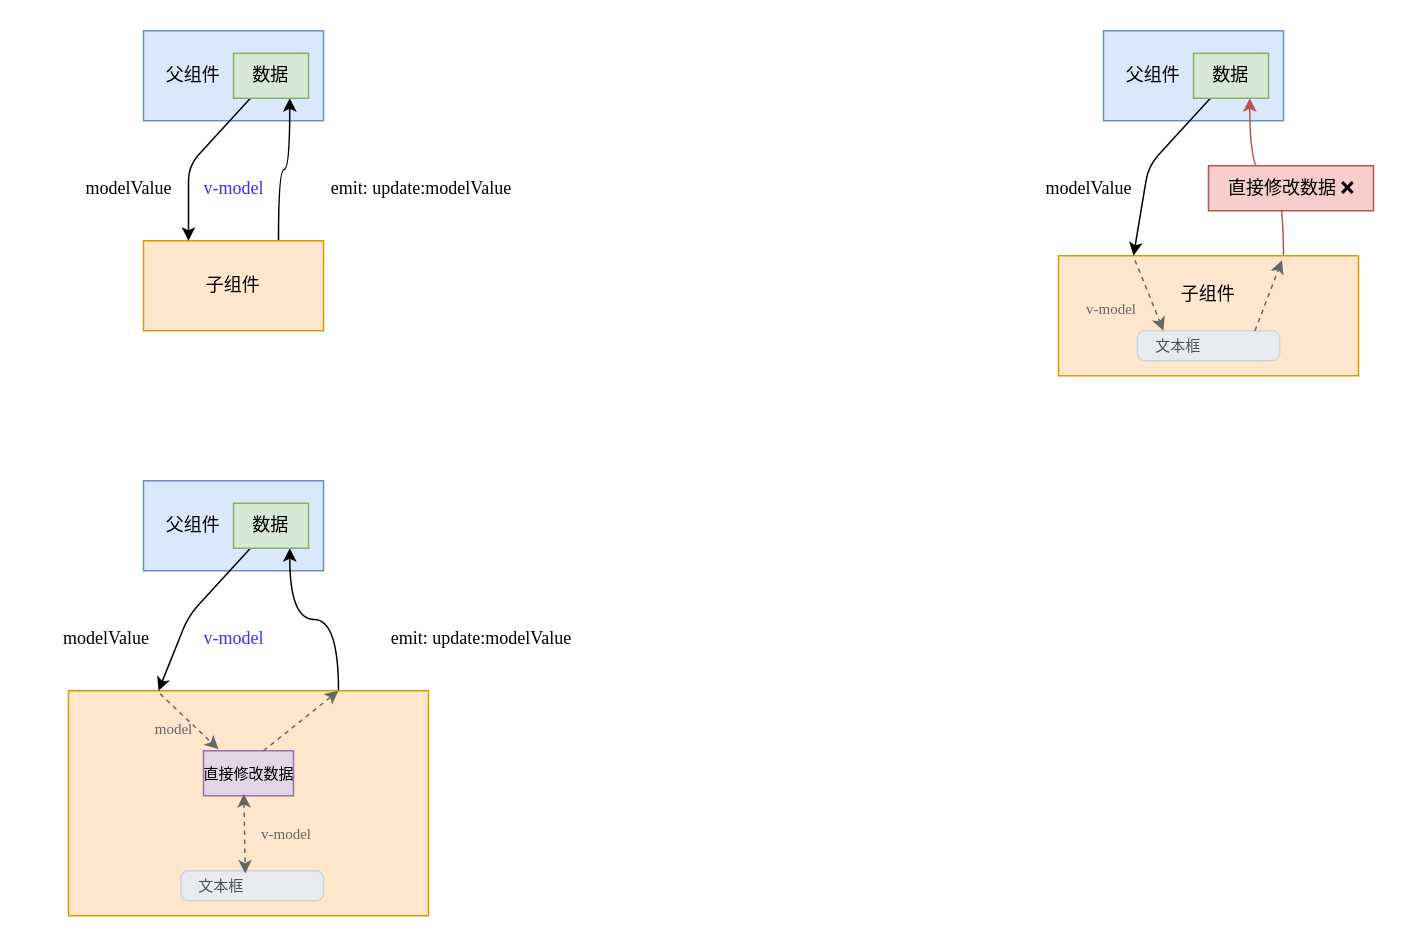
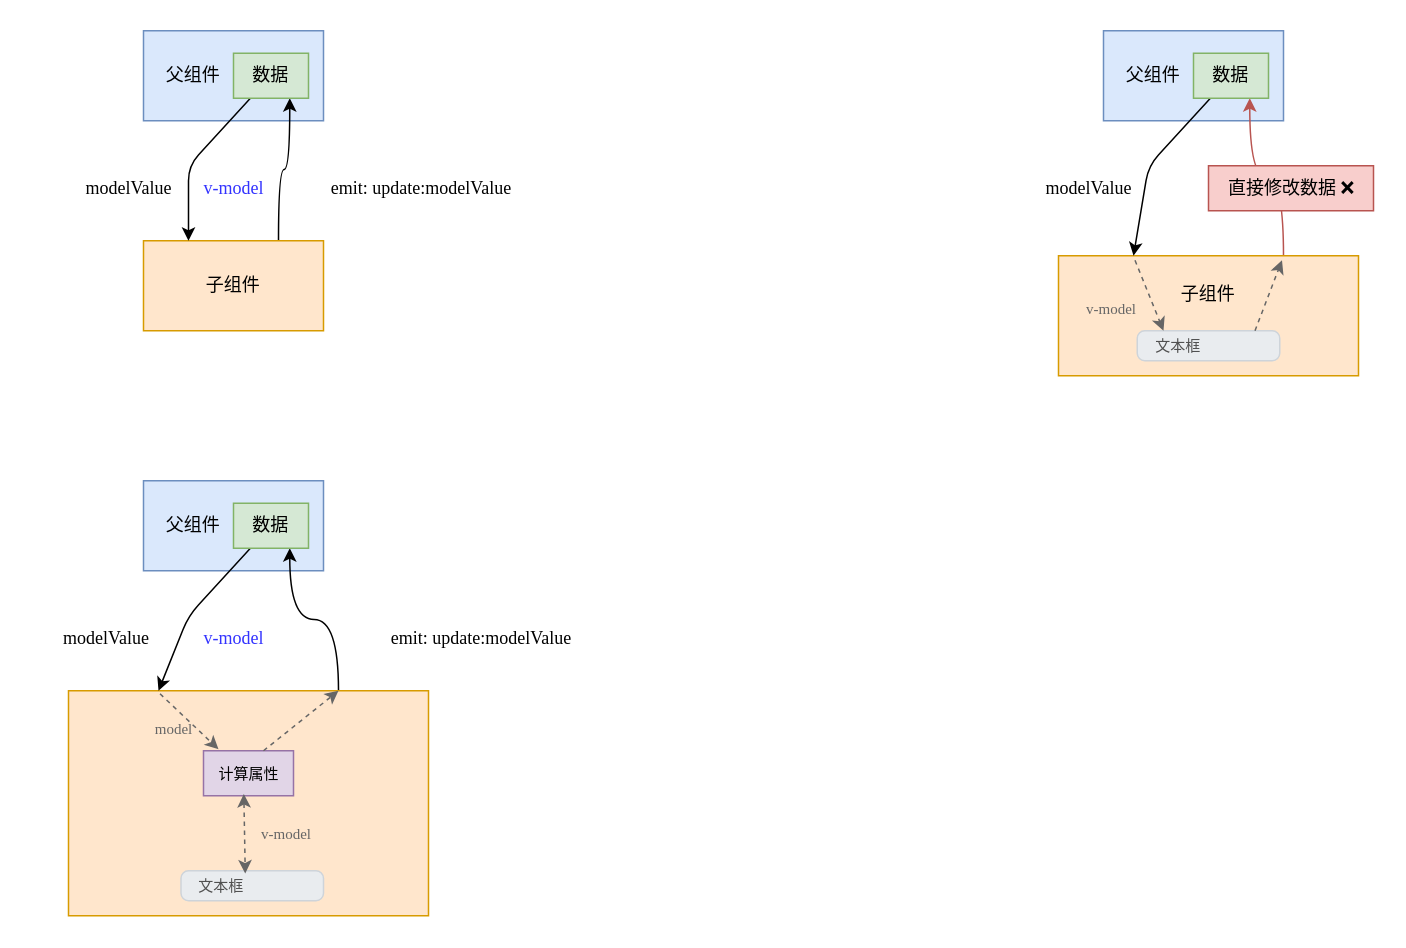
(249, 773) -> (249, 773)
